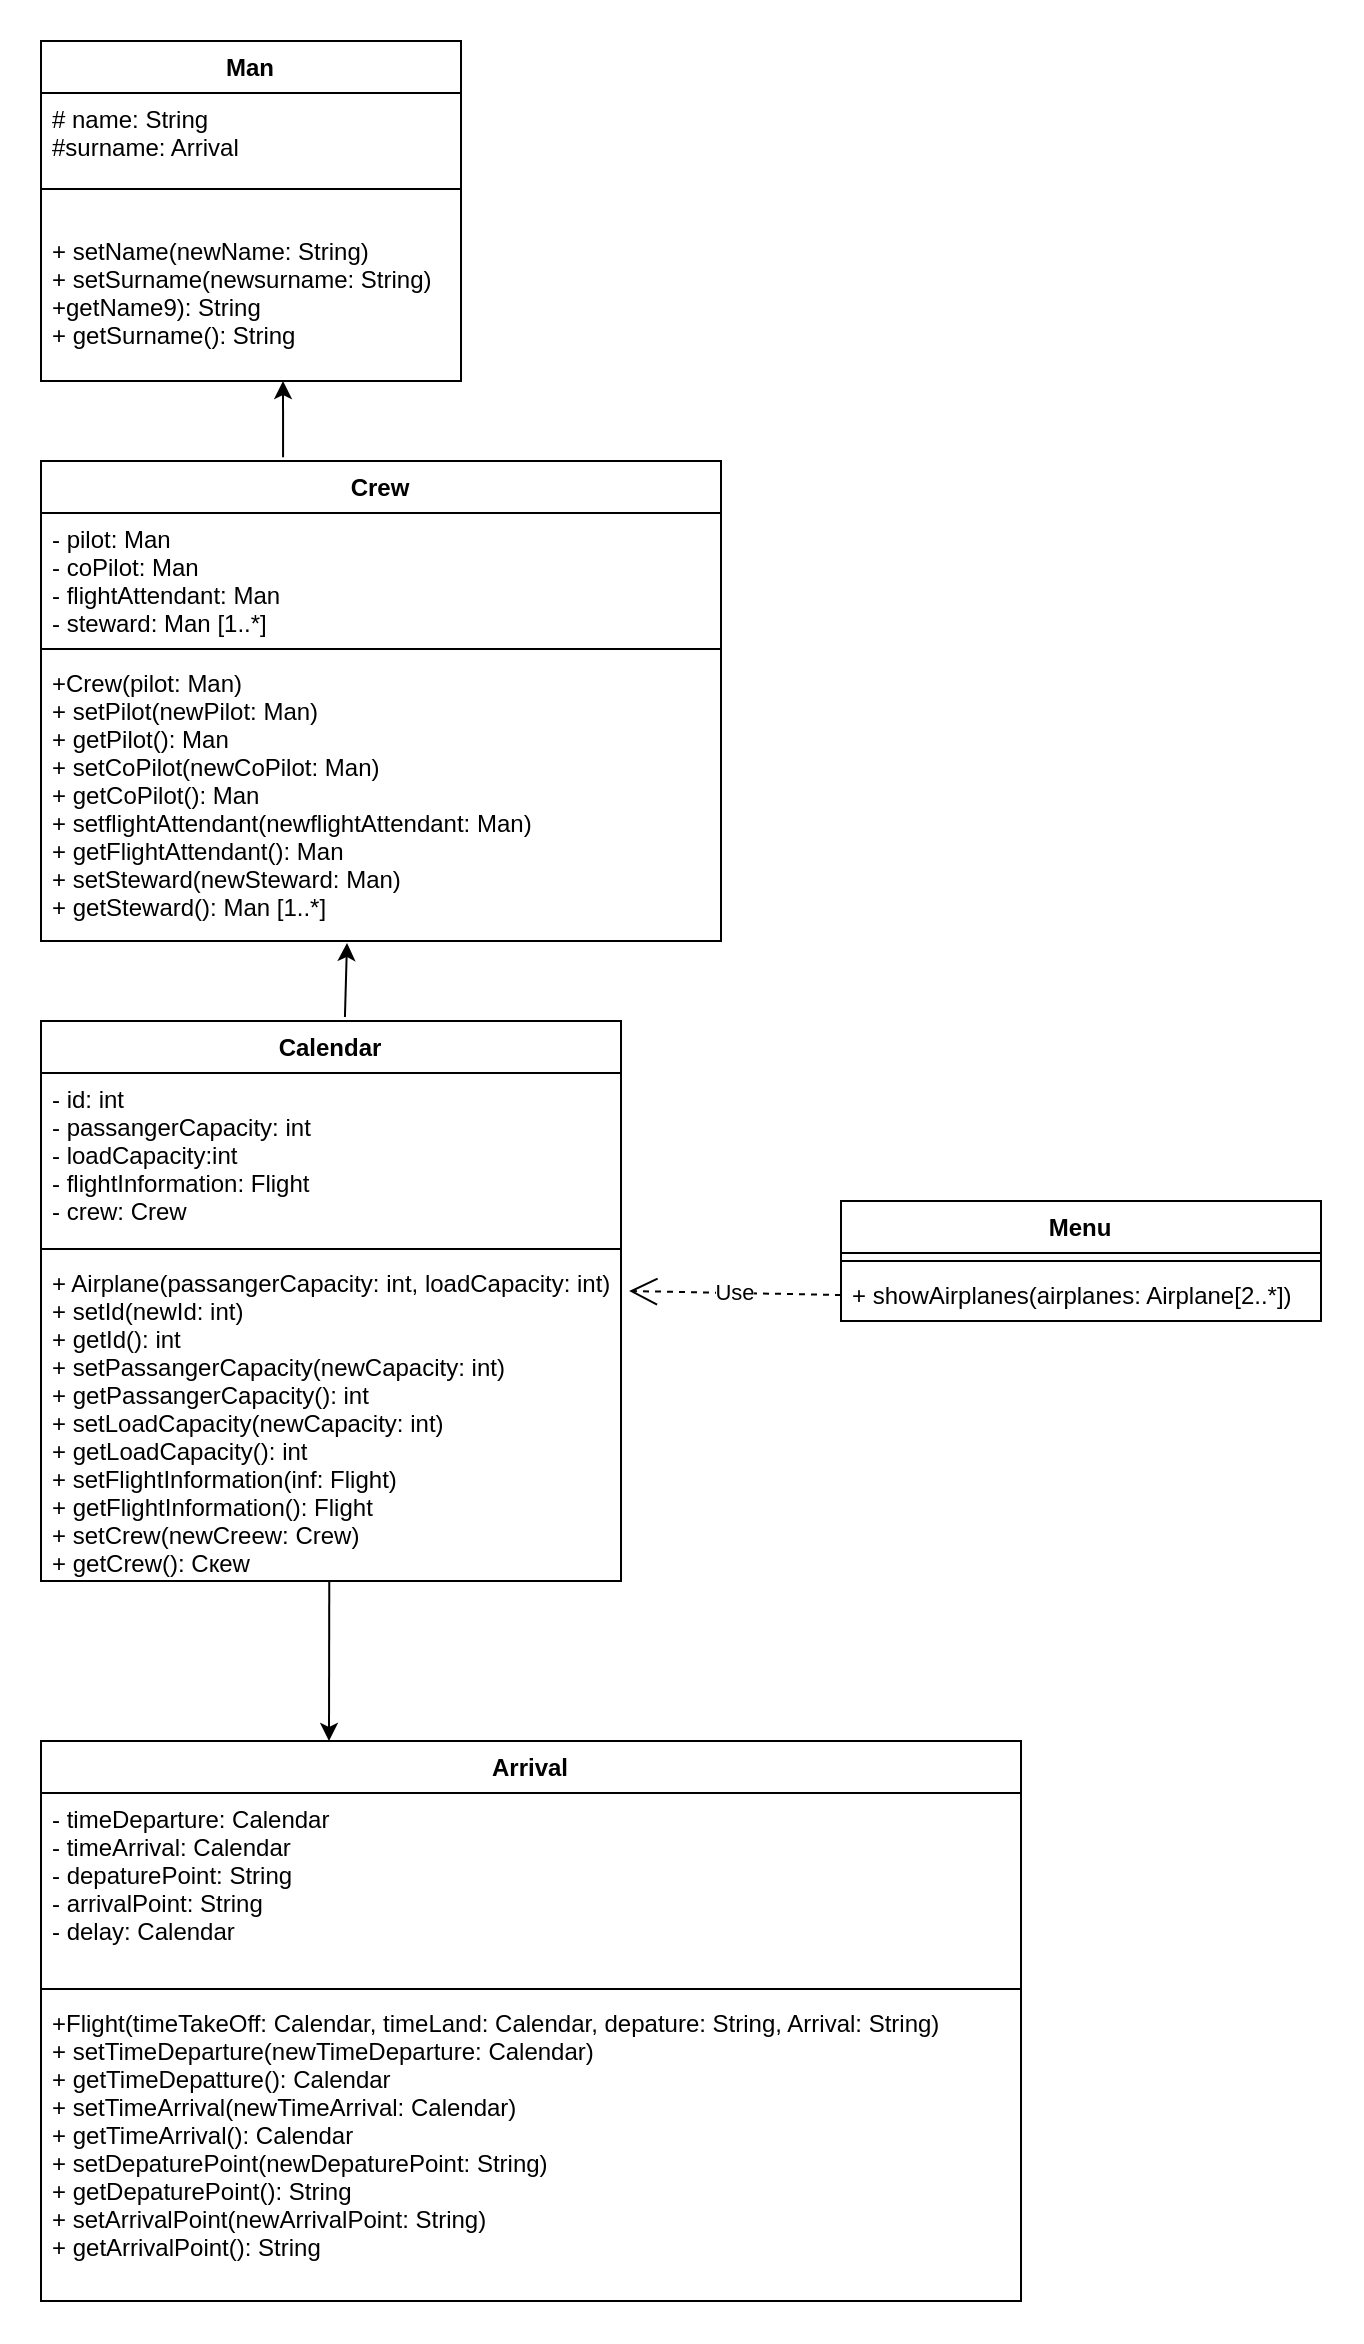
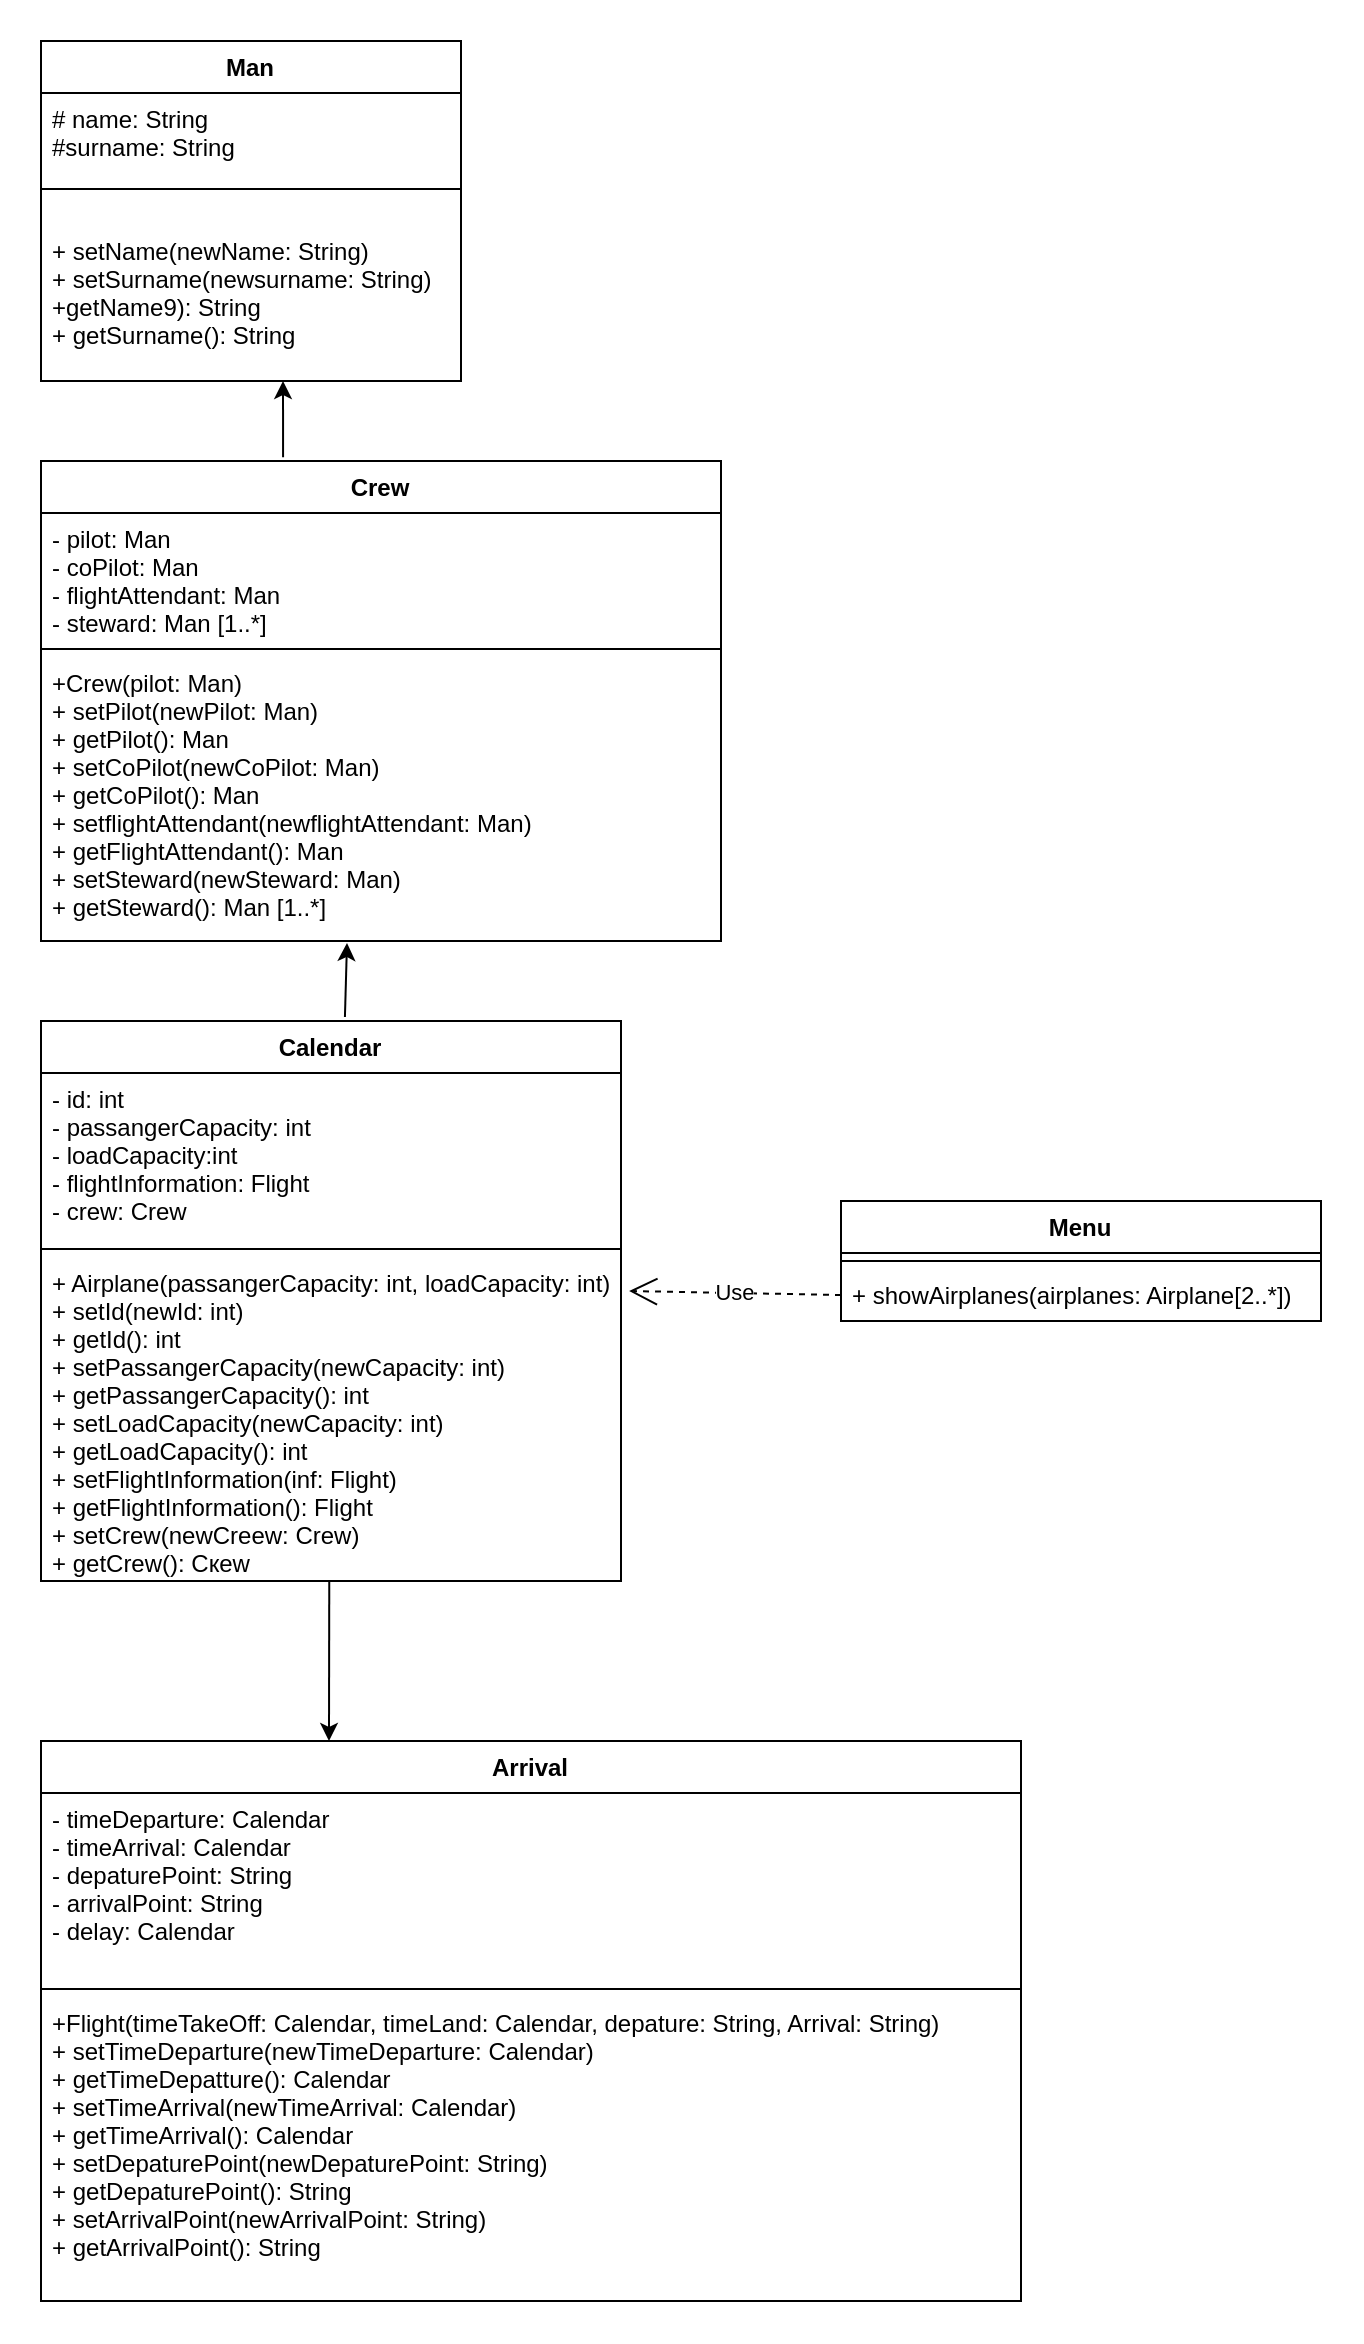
(134, 120) -> (134, 120)
